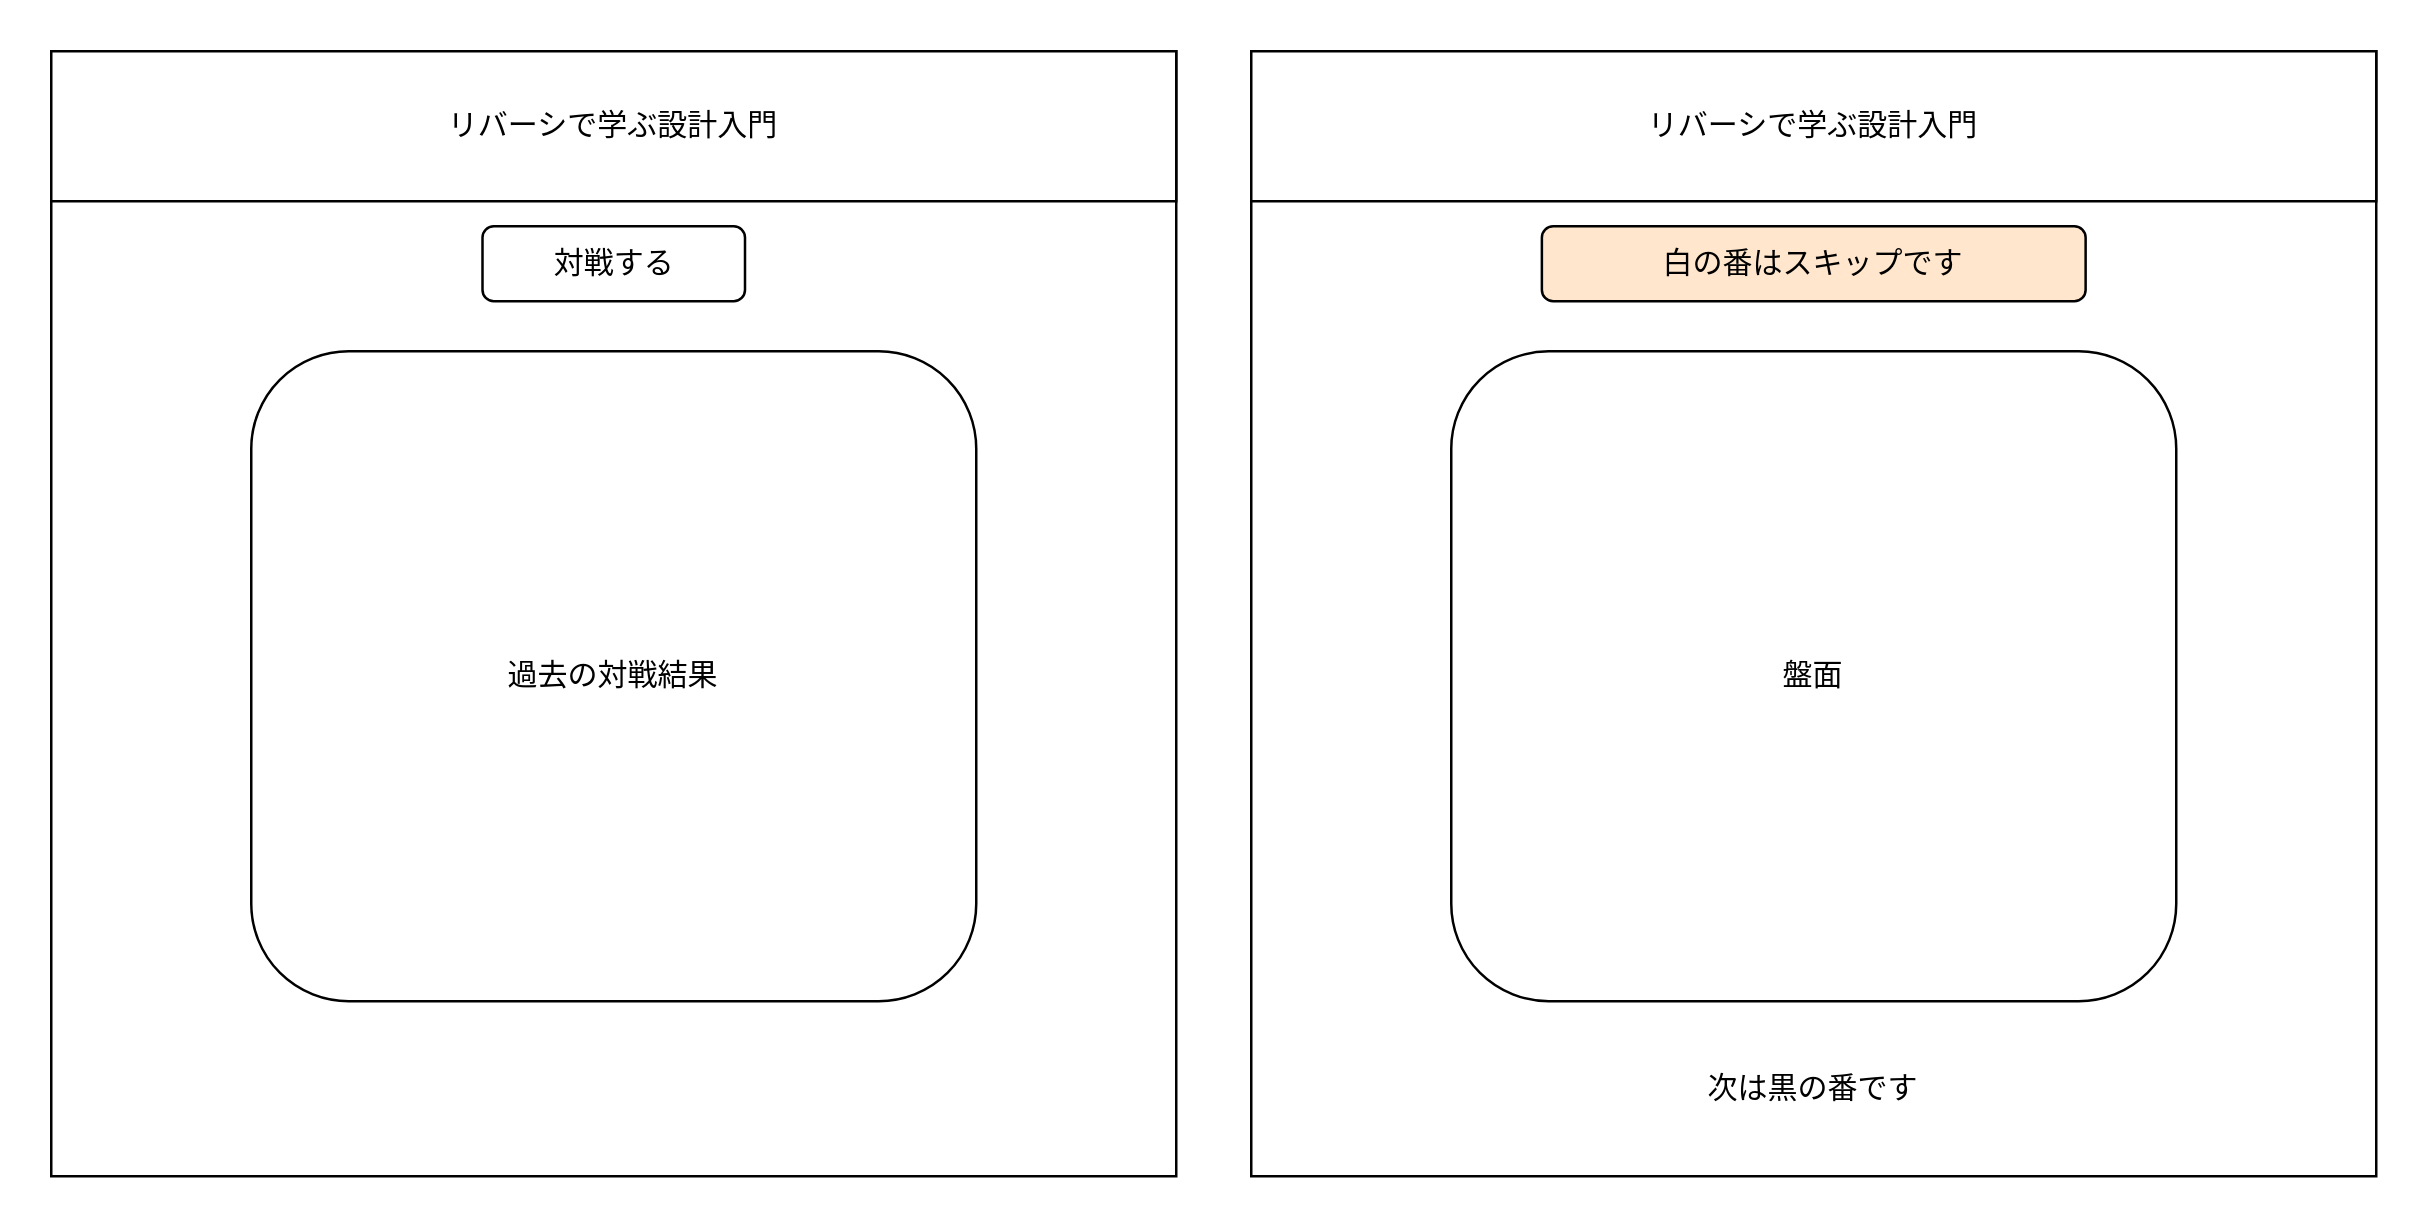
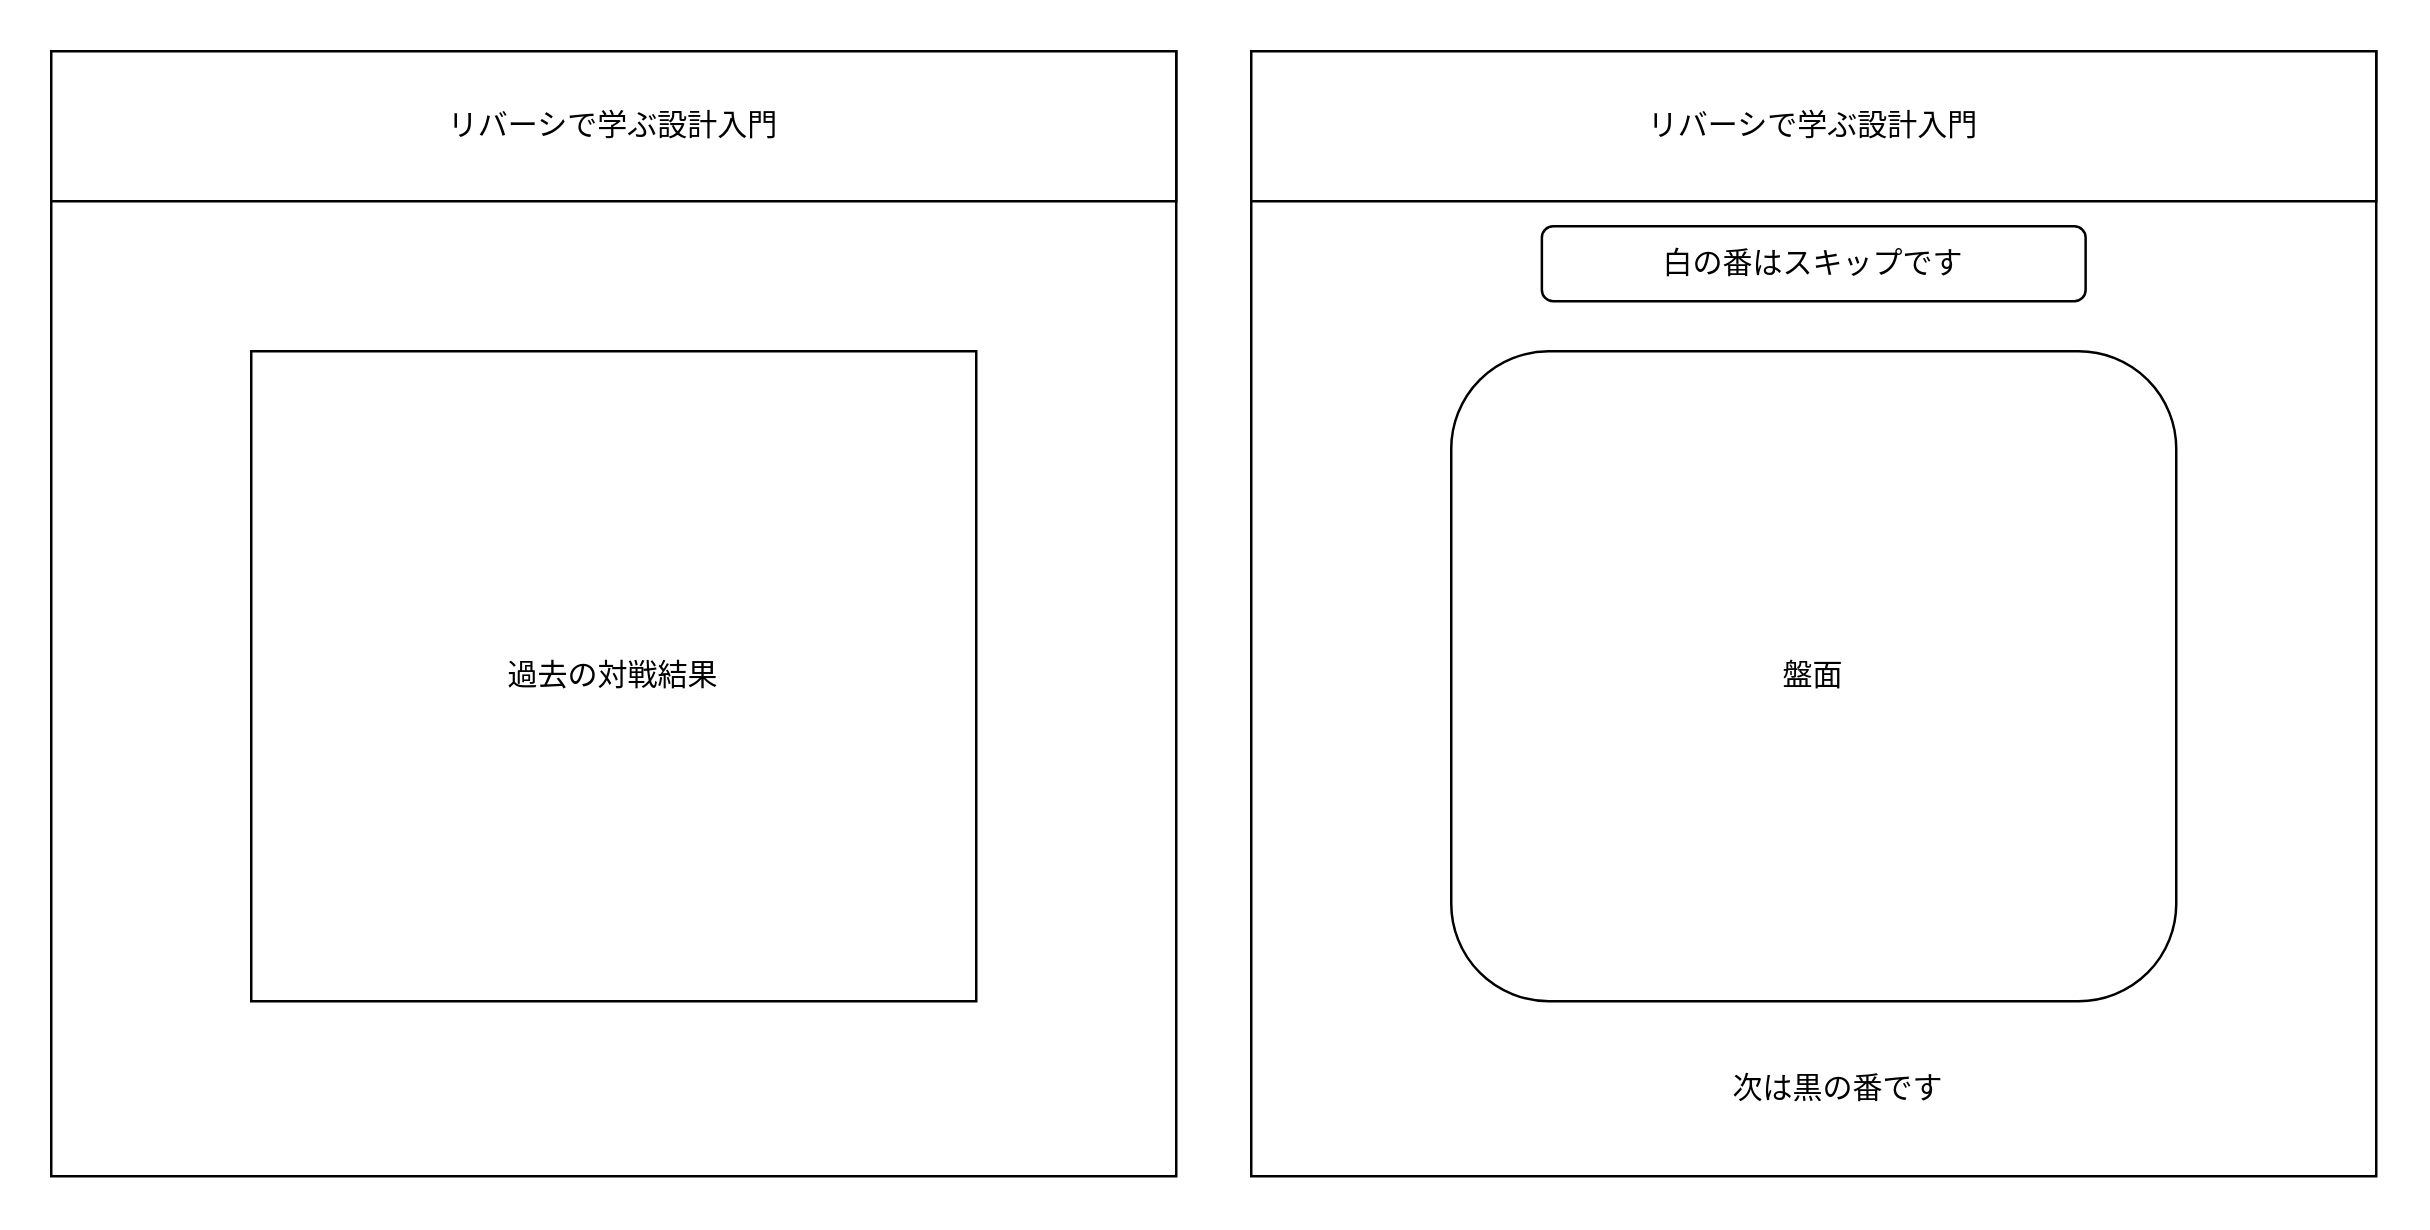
(614, 264) -> none
(1814, 264) -> (1814, 264)
(614, 676) -> (614, 676)
(1814, 1089) -> (1839, 1089)
